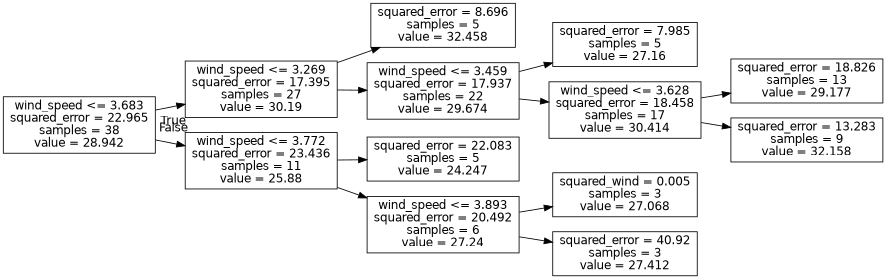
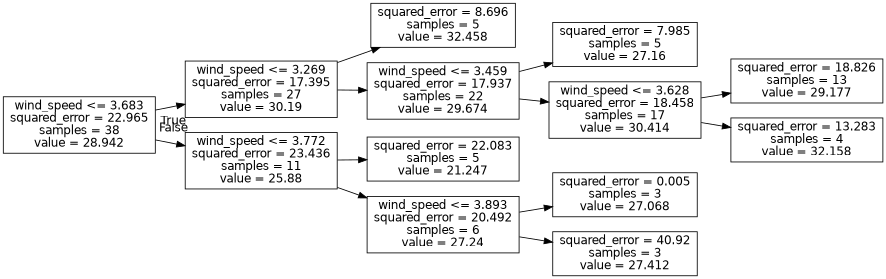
(807, 140) -> (807, 140)
(443, 159) -> (443, 159)
(625, 195) -> (625, 195)
